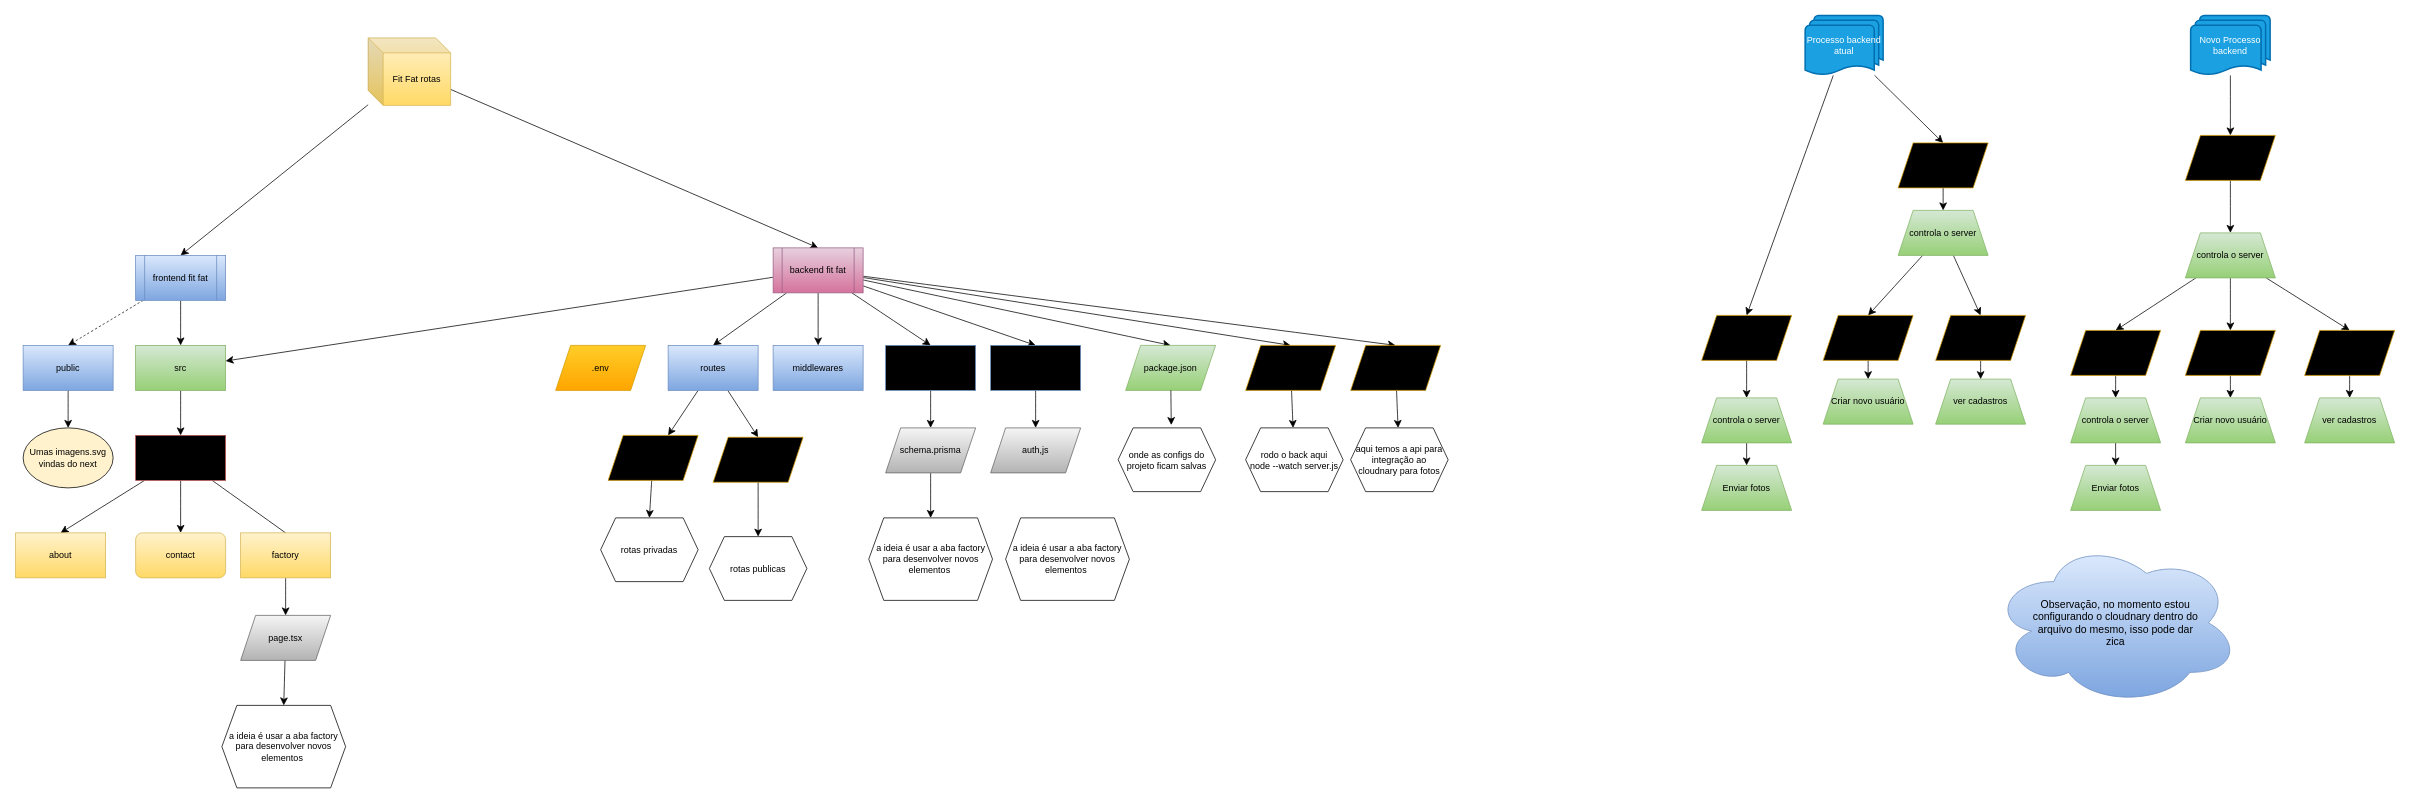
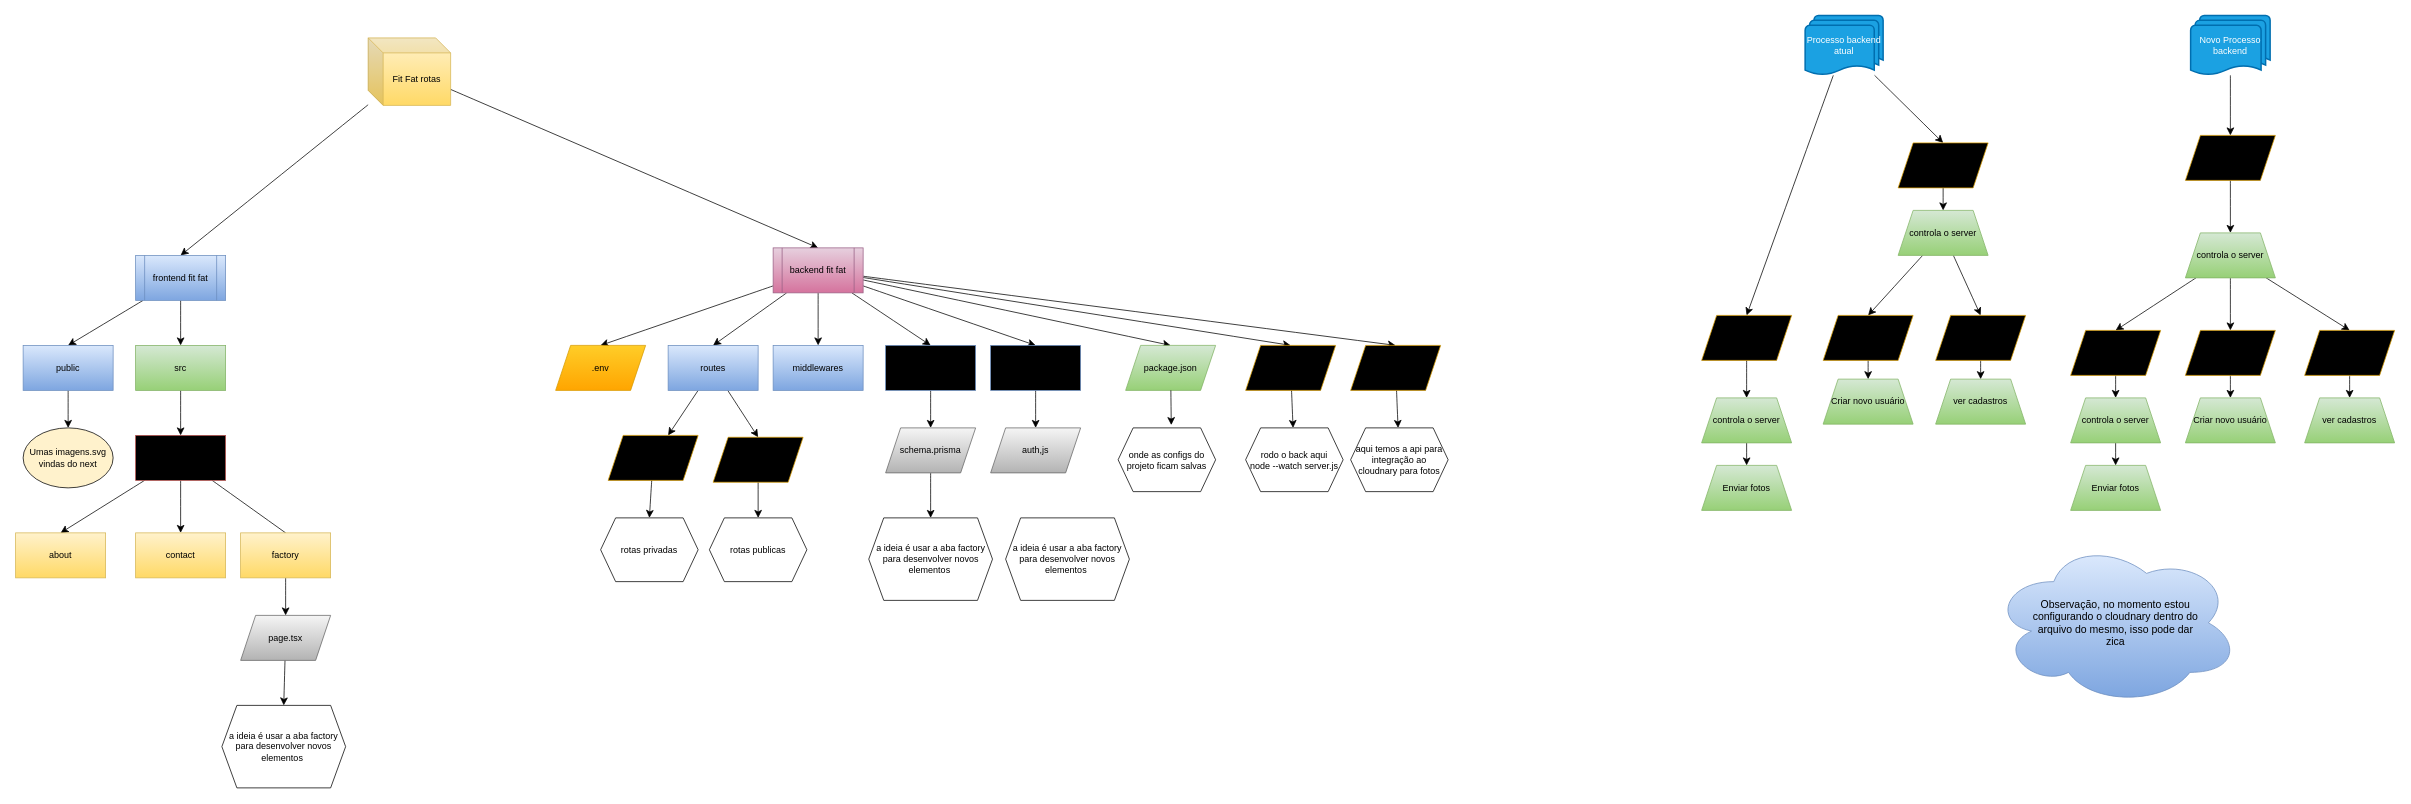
(502, 319) -> (688, 315)
(107, 322) -> (107, 322)
(180, 555) -> (180, 555)
(758, 569) -> (758, 550)
